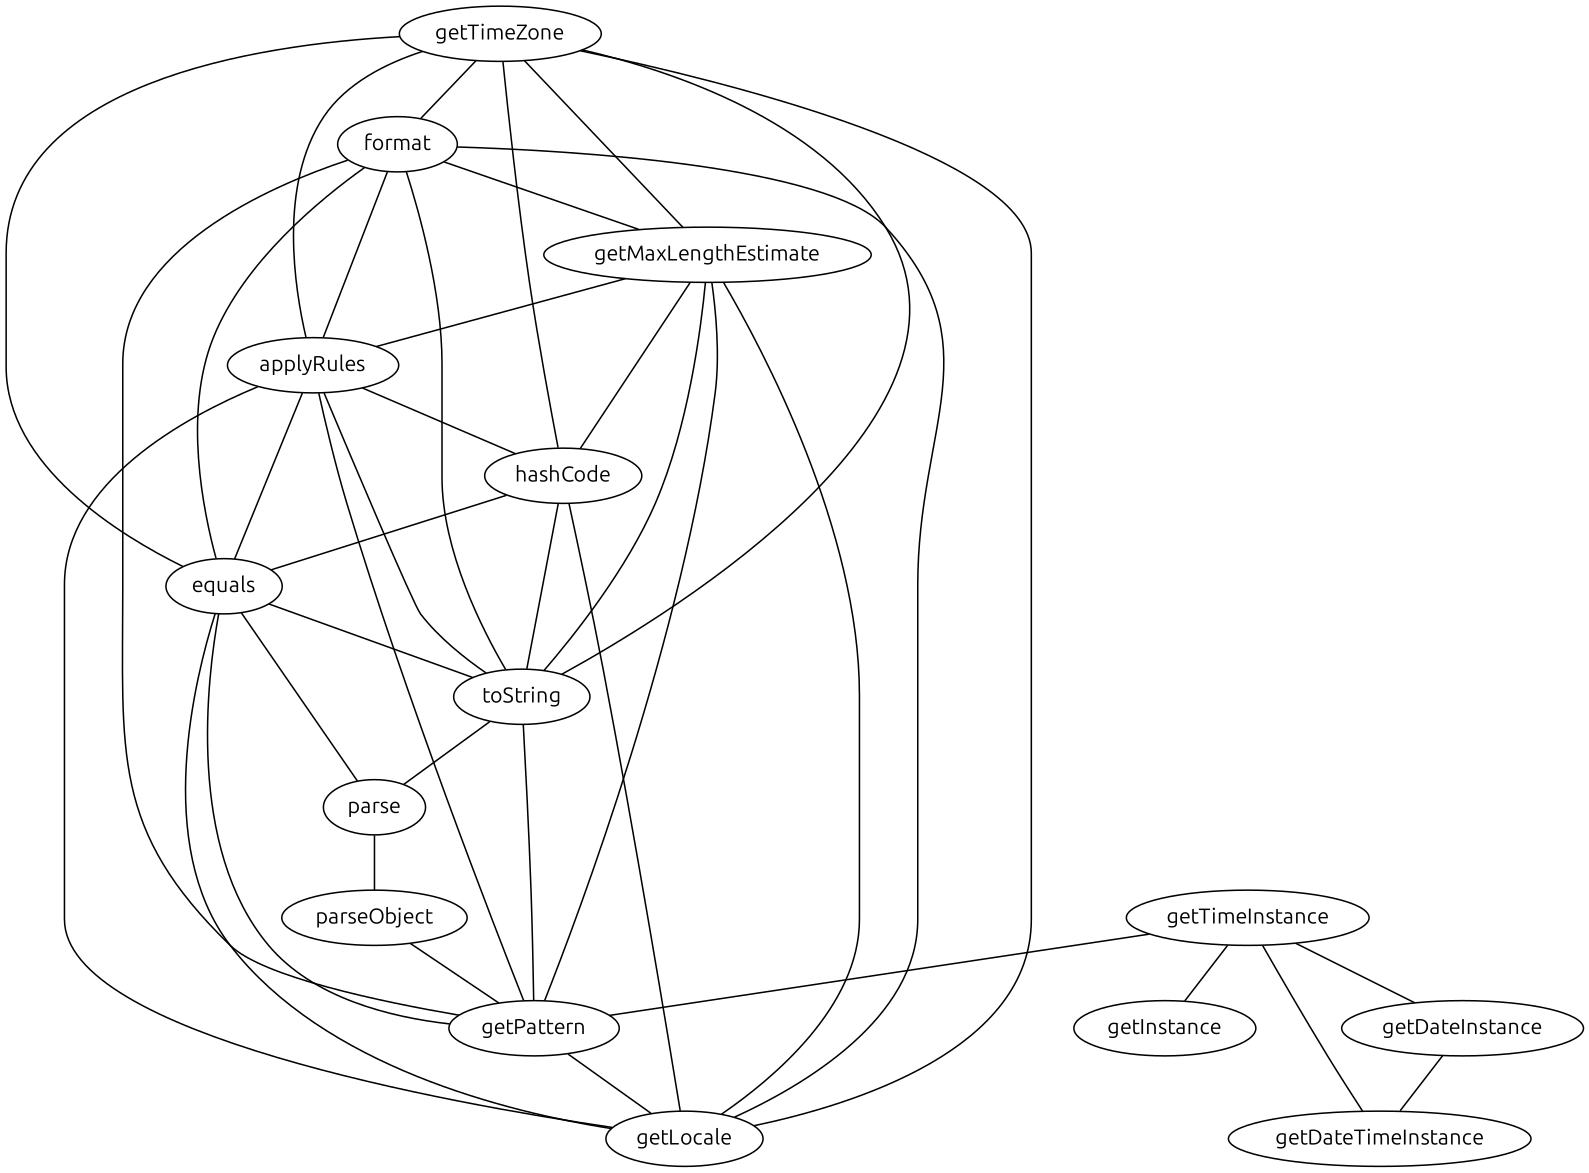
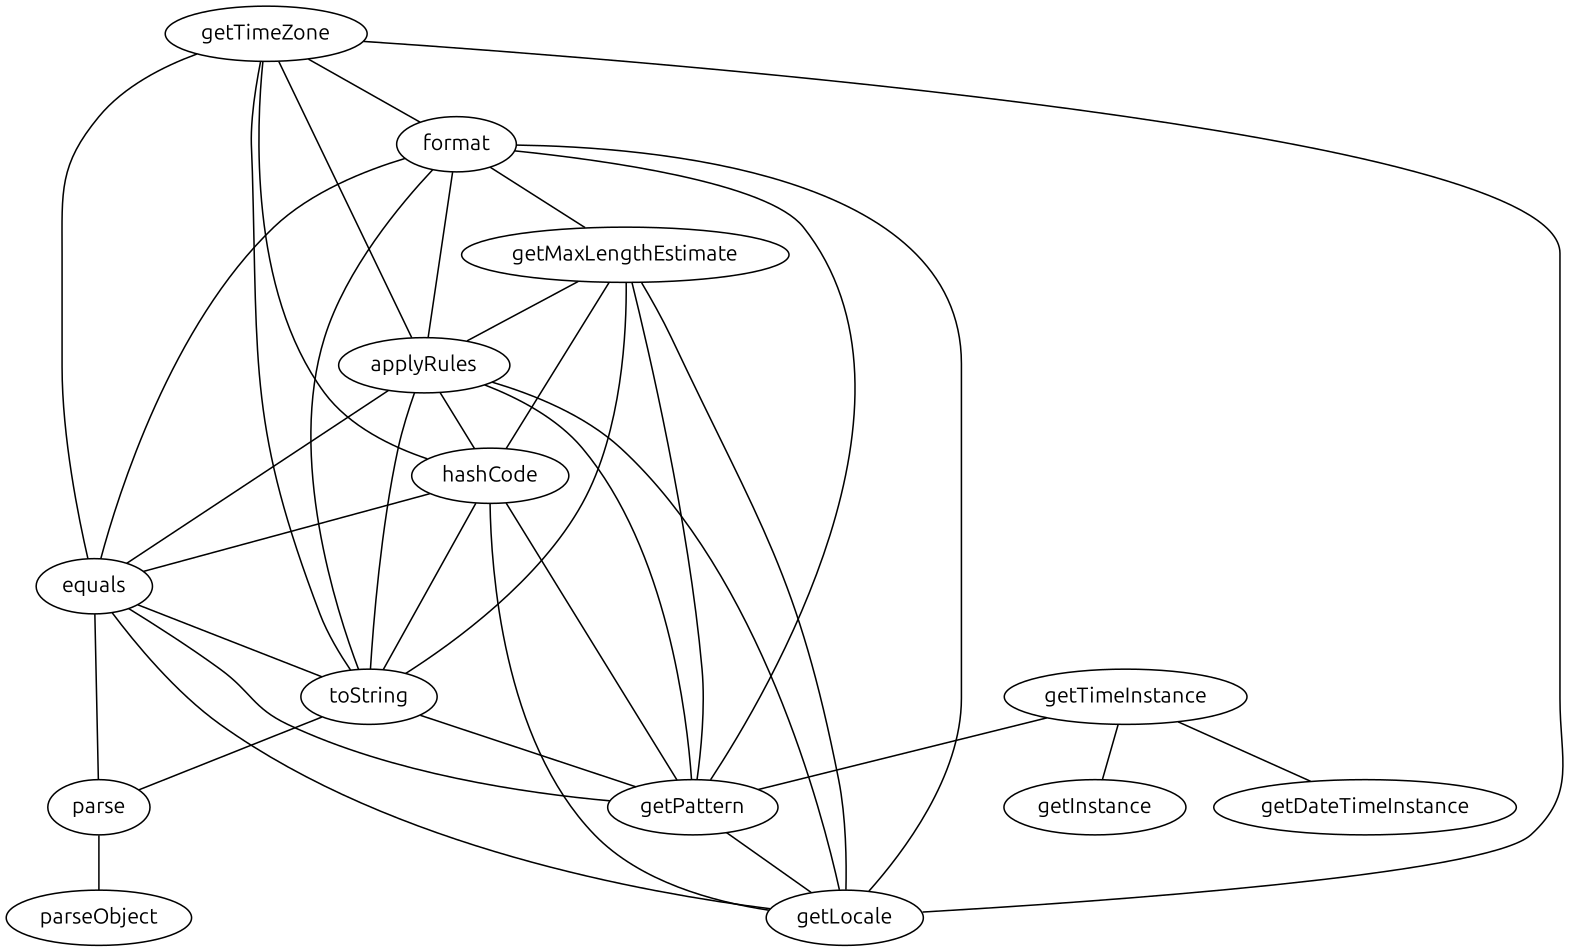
(604, 144) -> none
(455, 973) -> (592, 642)
(1463, 1028) -> none
